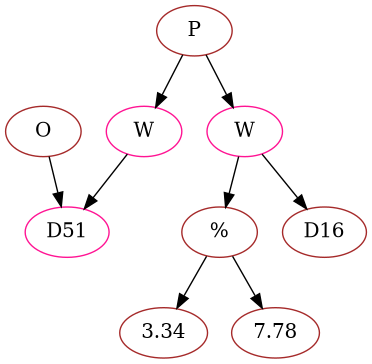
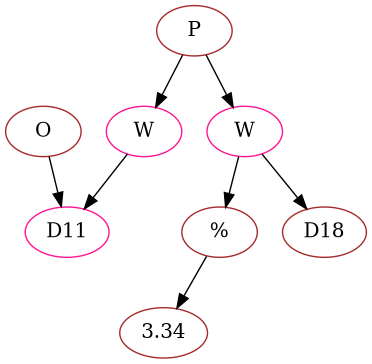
(67, 232) -> (67, 232)
(324, 232) -> (324, 232)
(276, 333) -> none
